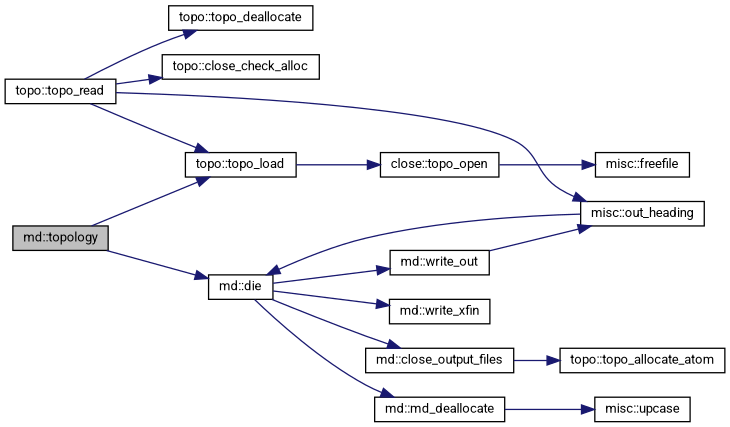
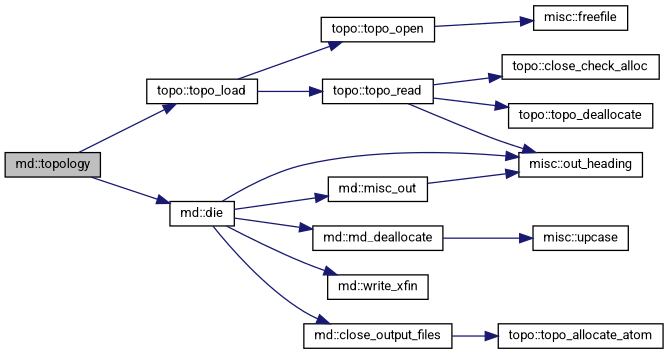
(143, 126) -> (283, 91)
(440, 165) -> (378, 30)
(426, 227) -> (360, 156)
(440, 263) -> (378, 189)
